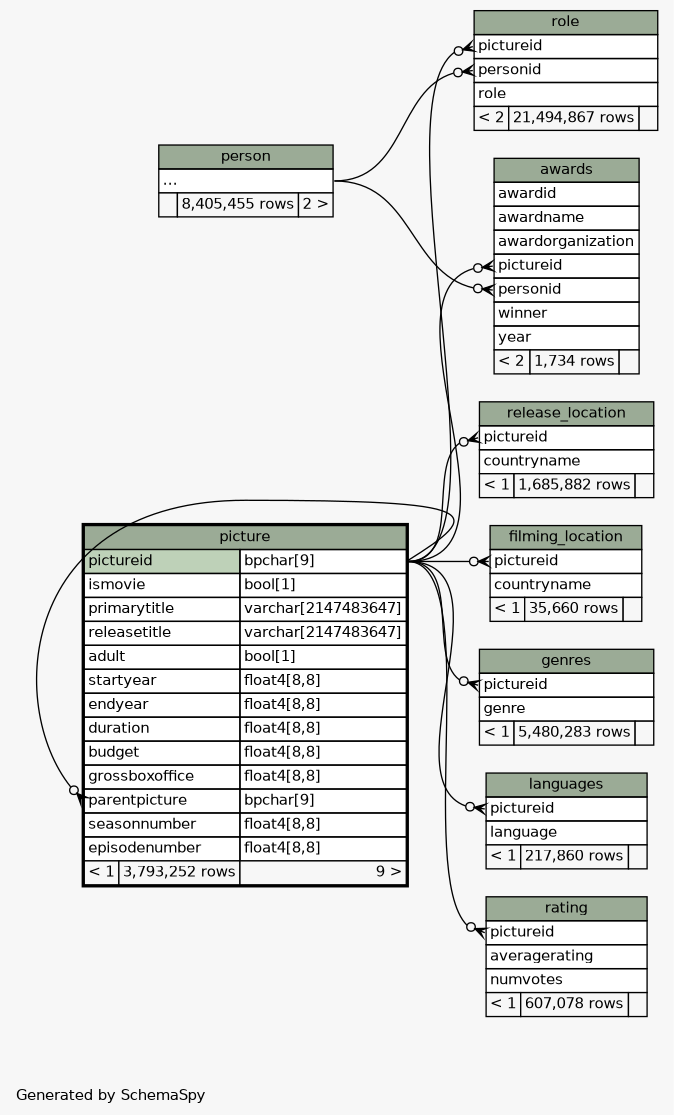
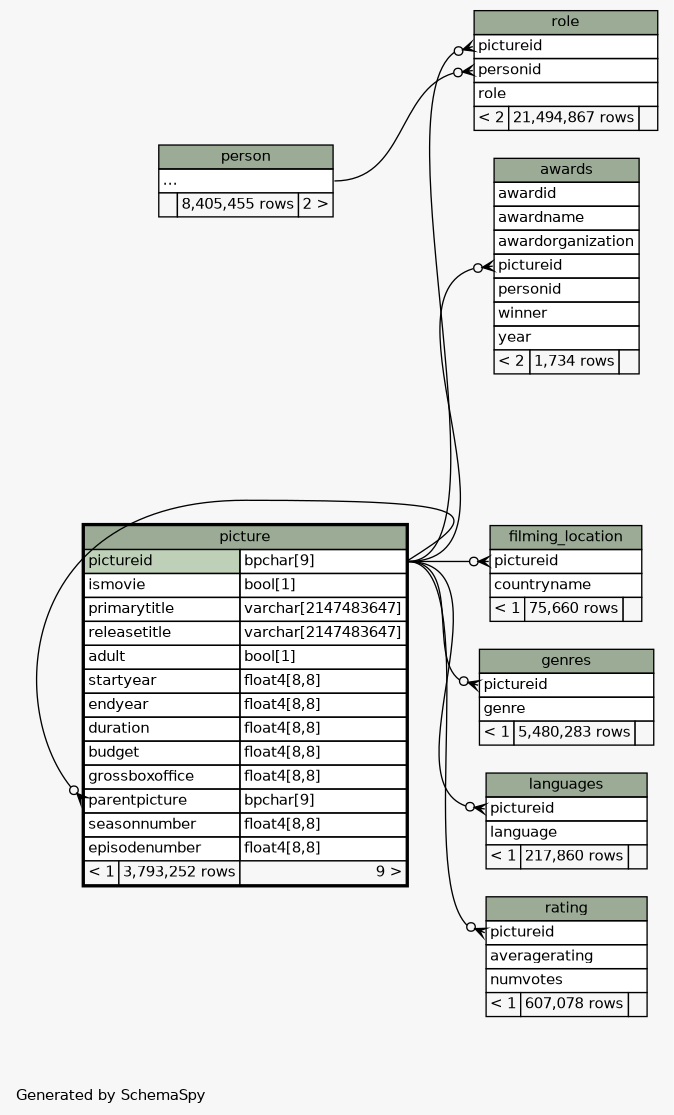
(408, 228) -> none
(566, 450) -> none
(574, 609) -> (574, 609)
